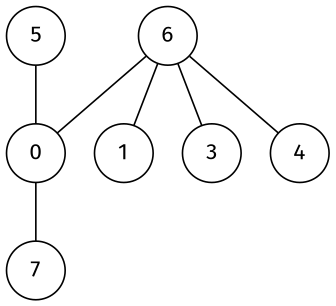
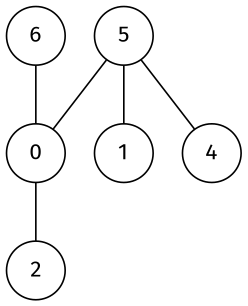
(146, 95) -> (124, 95)
(234, 95) -> (168, 95)
(212, 153) -> none
(36, 270) -> (36, 270)
